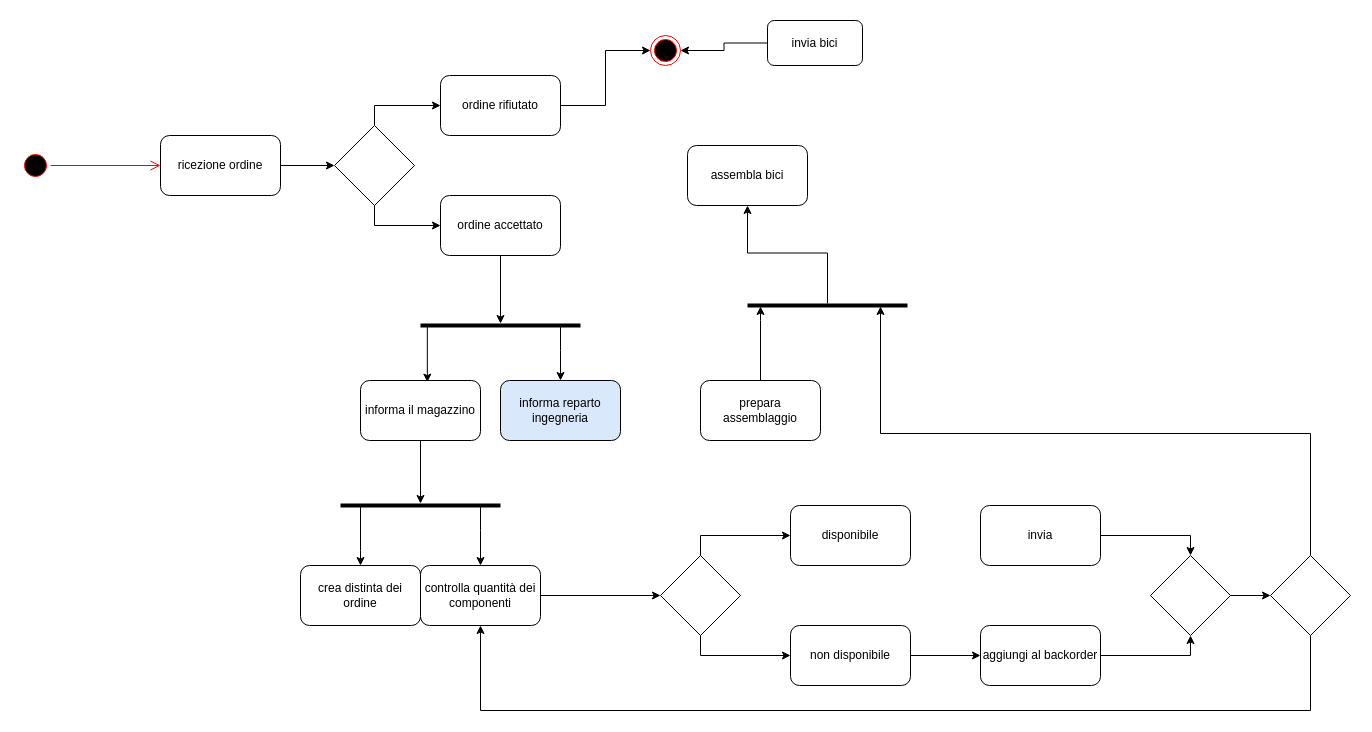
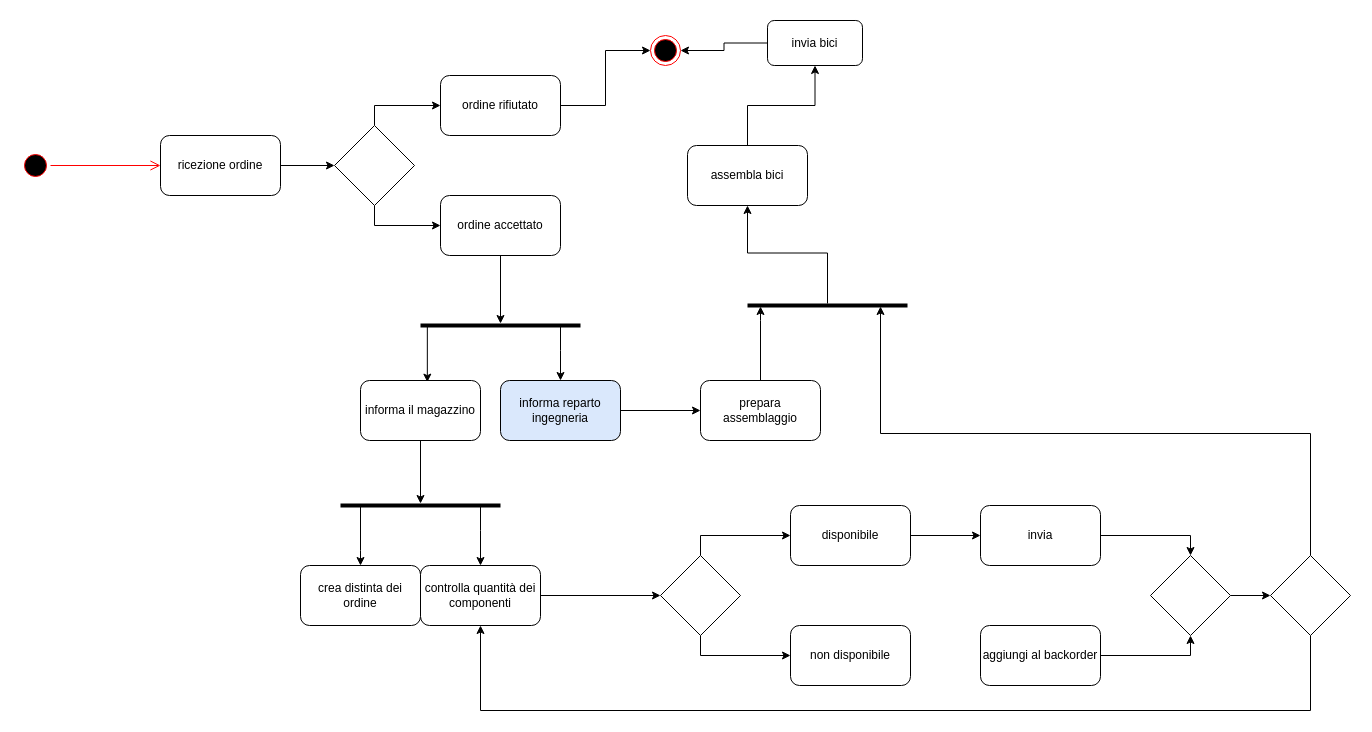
none -> (778, 106)
none -> (657, 411)
none -> (942, 536)
(942, 656) -> none
